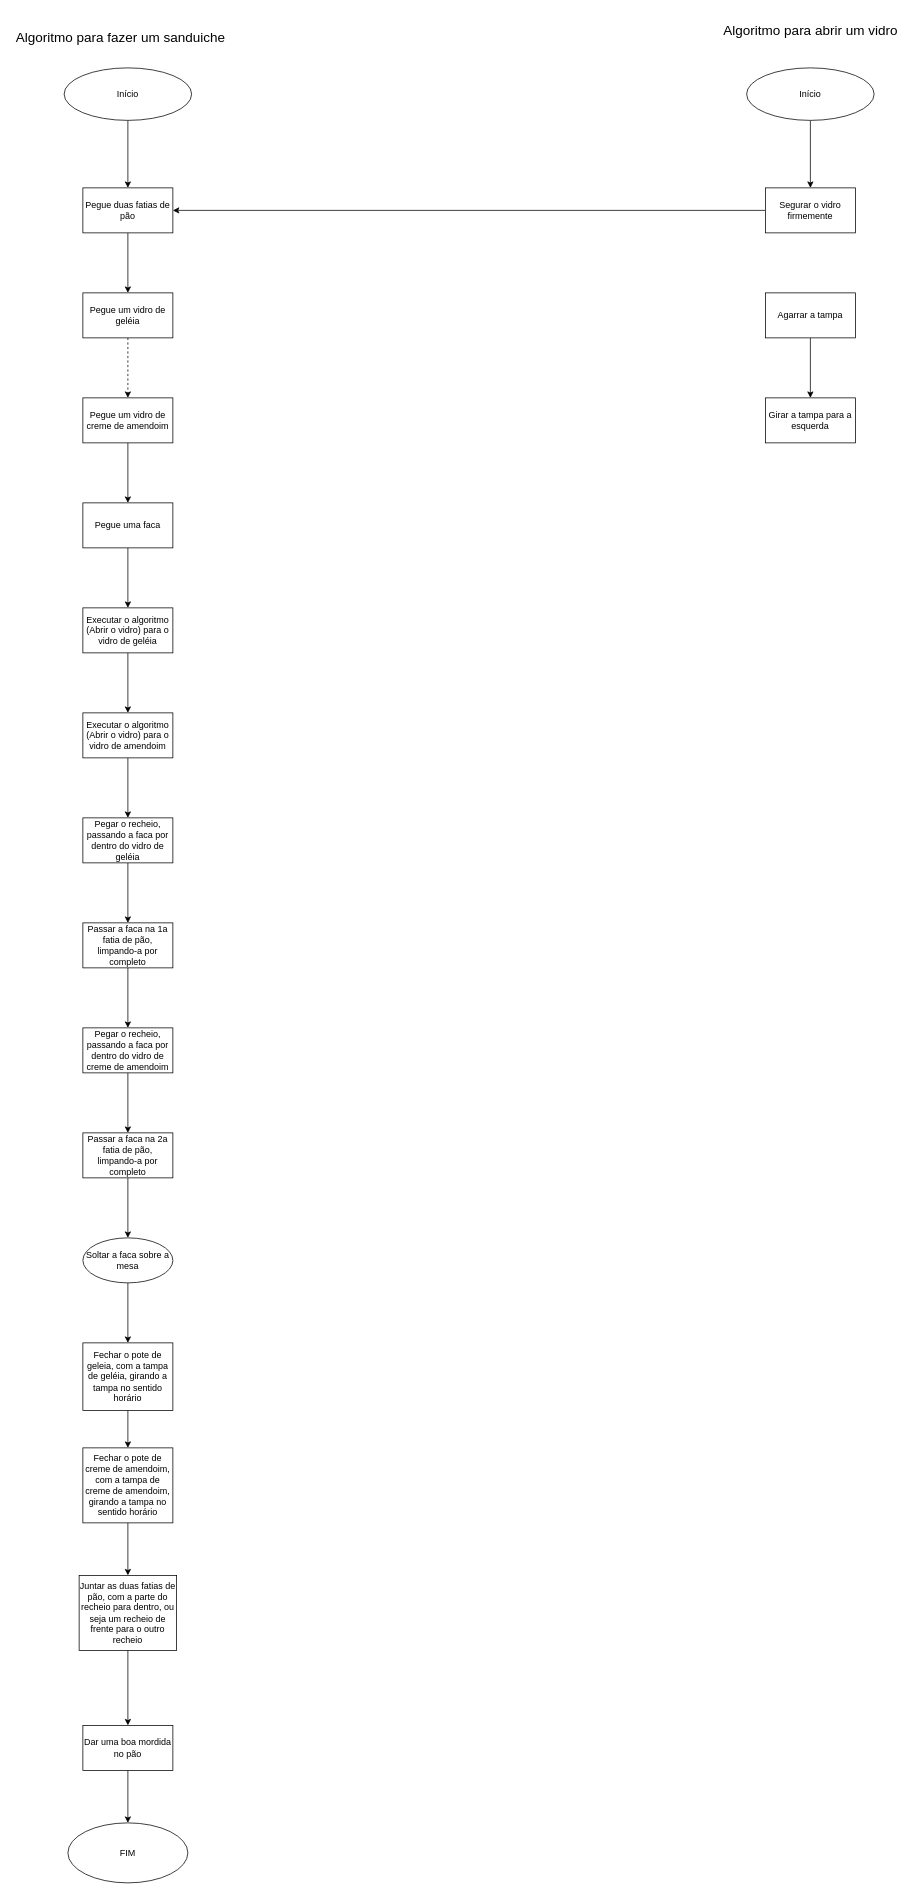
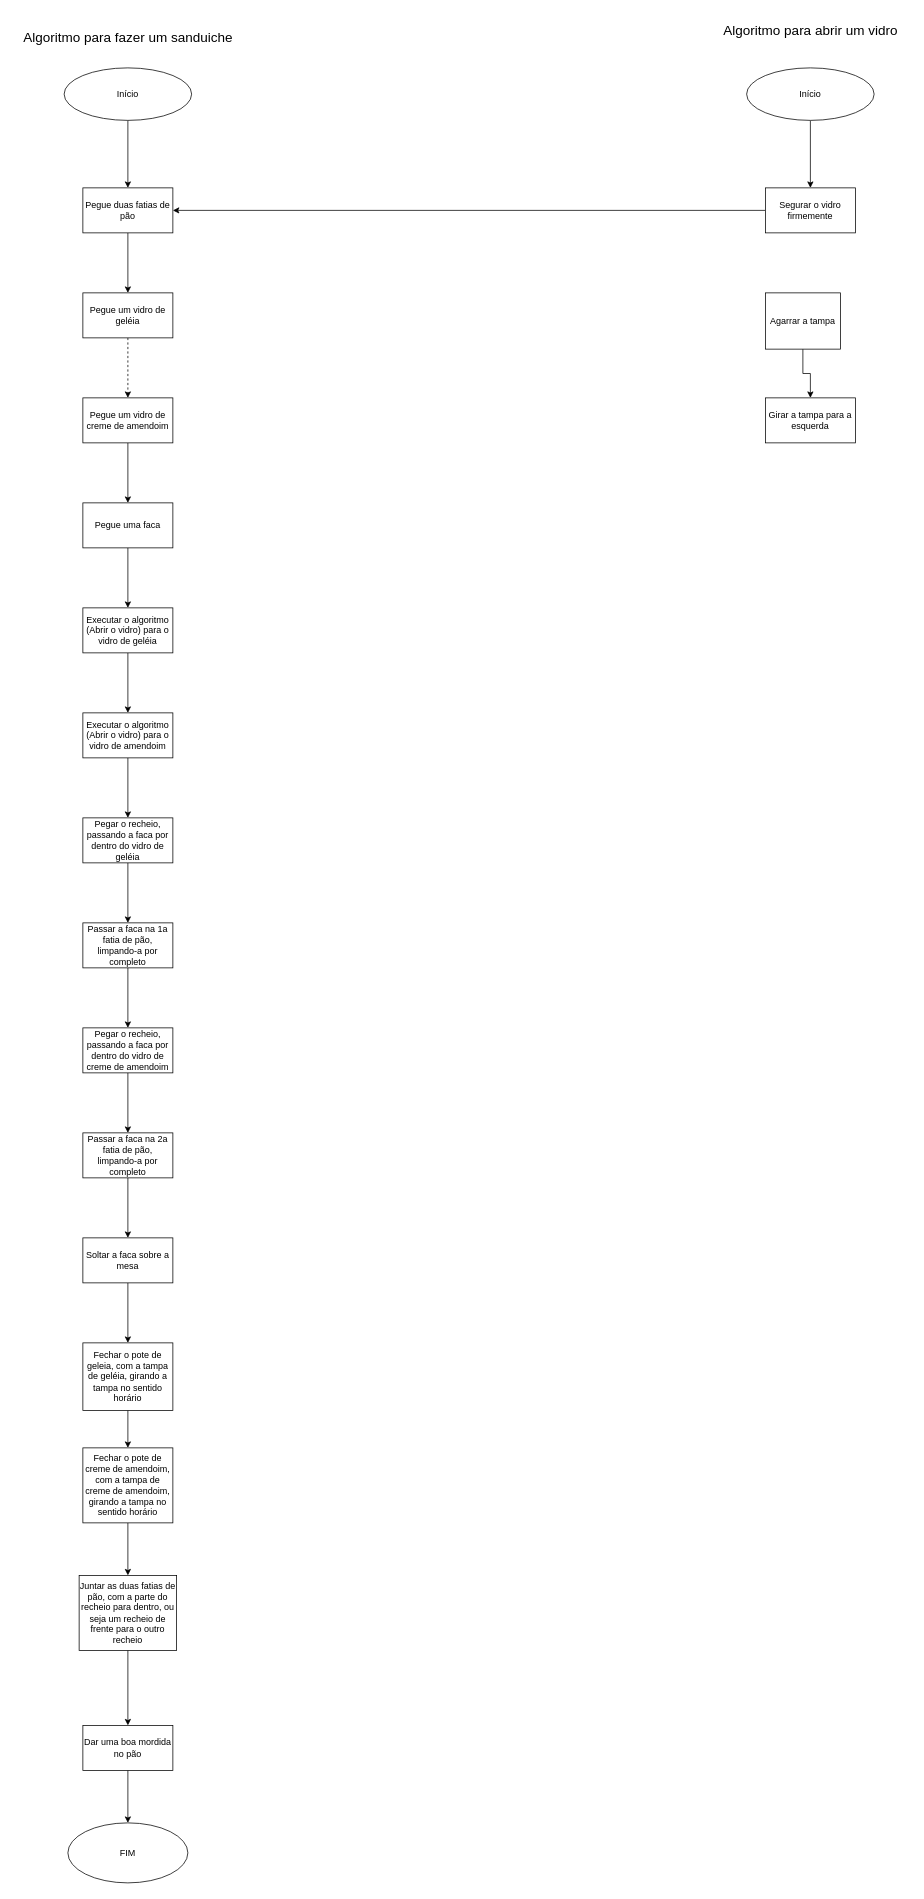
(120, 38) -> (128, 38)
(810, 315) -> (803, 321)
(128, 1260) -> (128, 1260)
